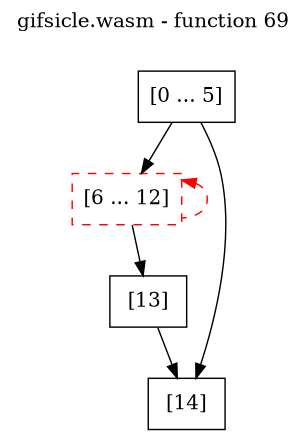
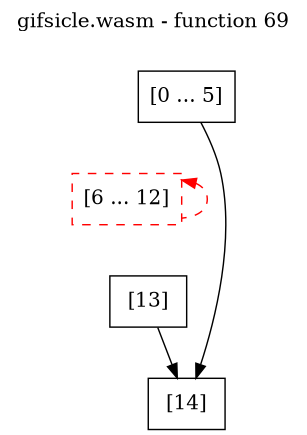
(160, 142) -> none
(136, 243) -> none
